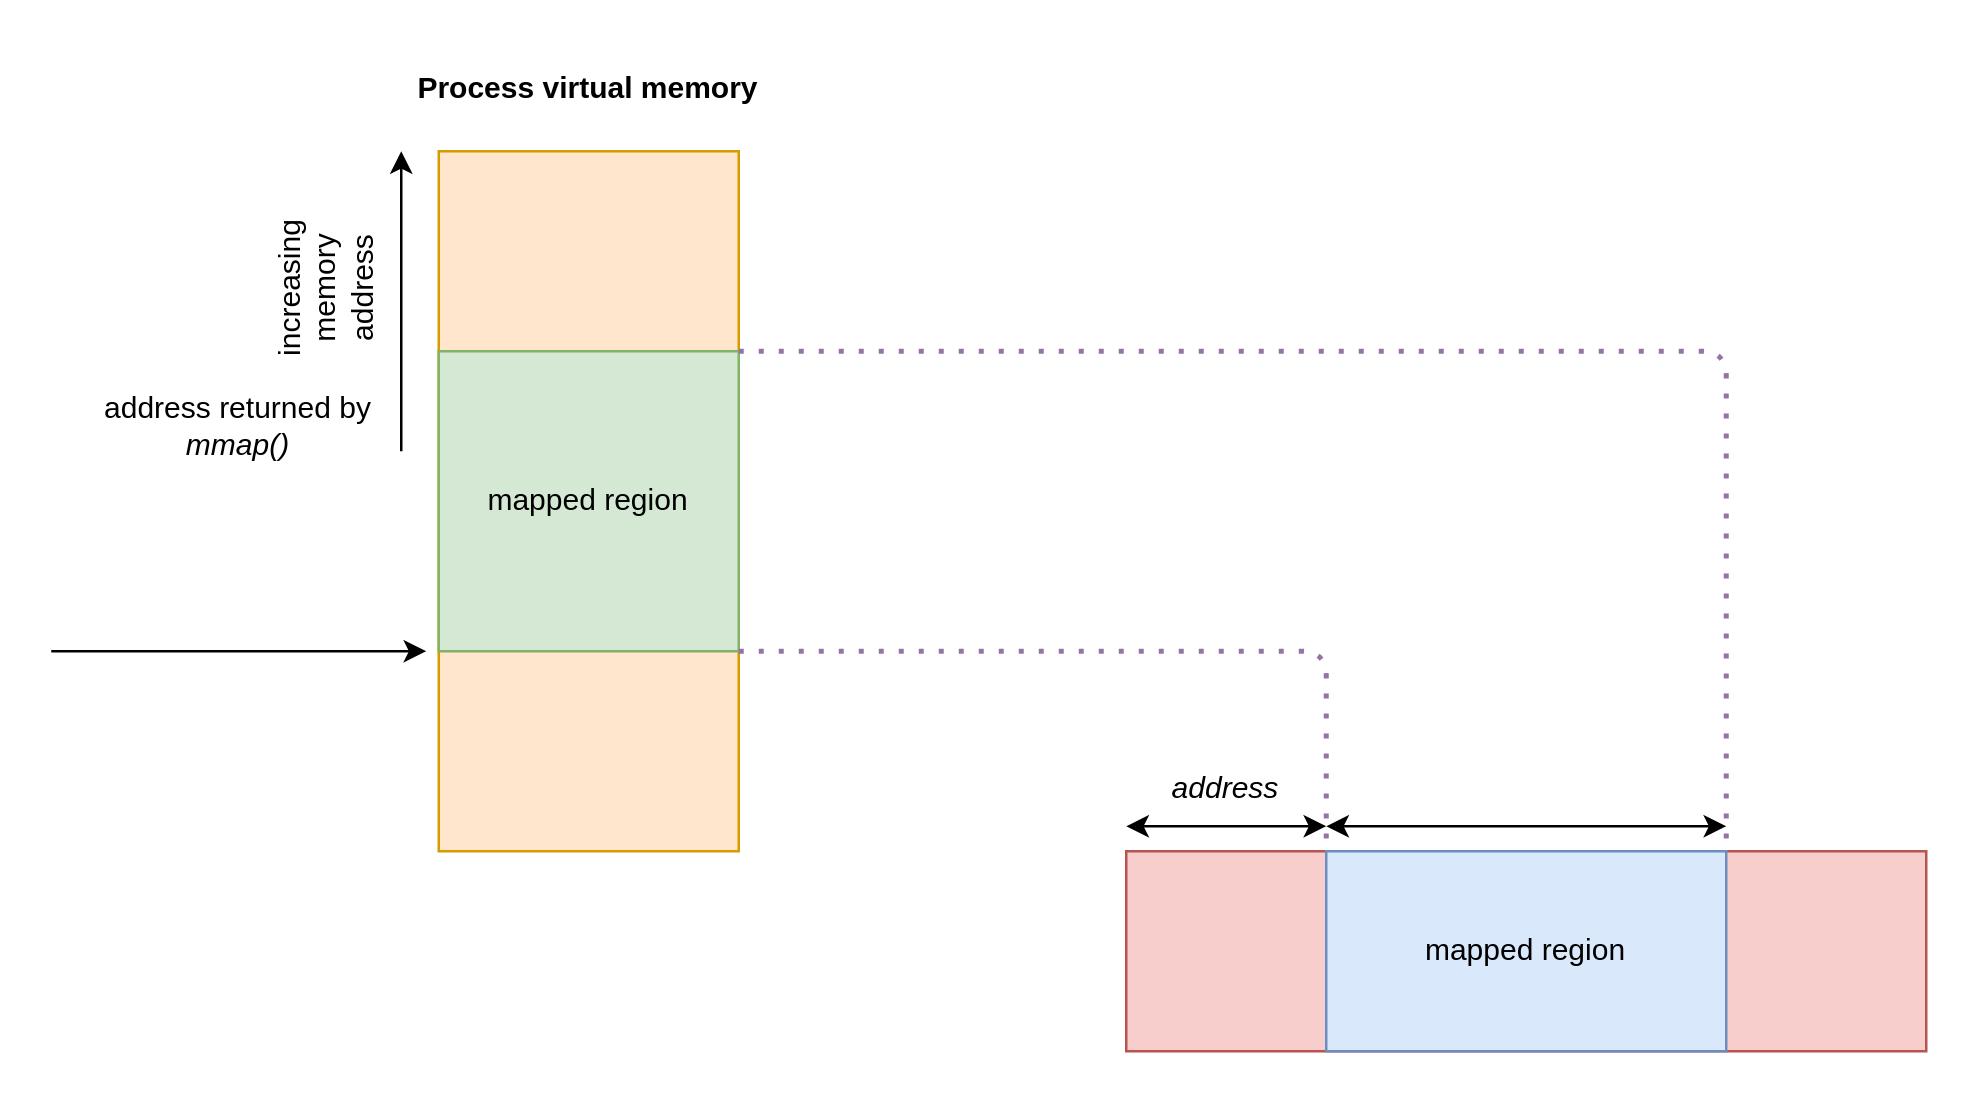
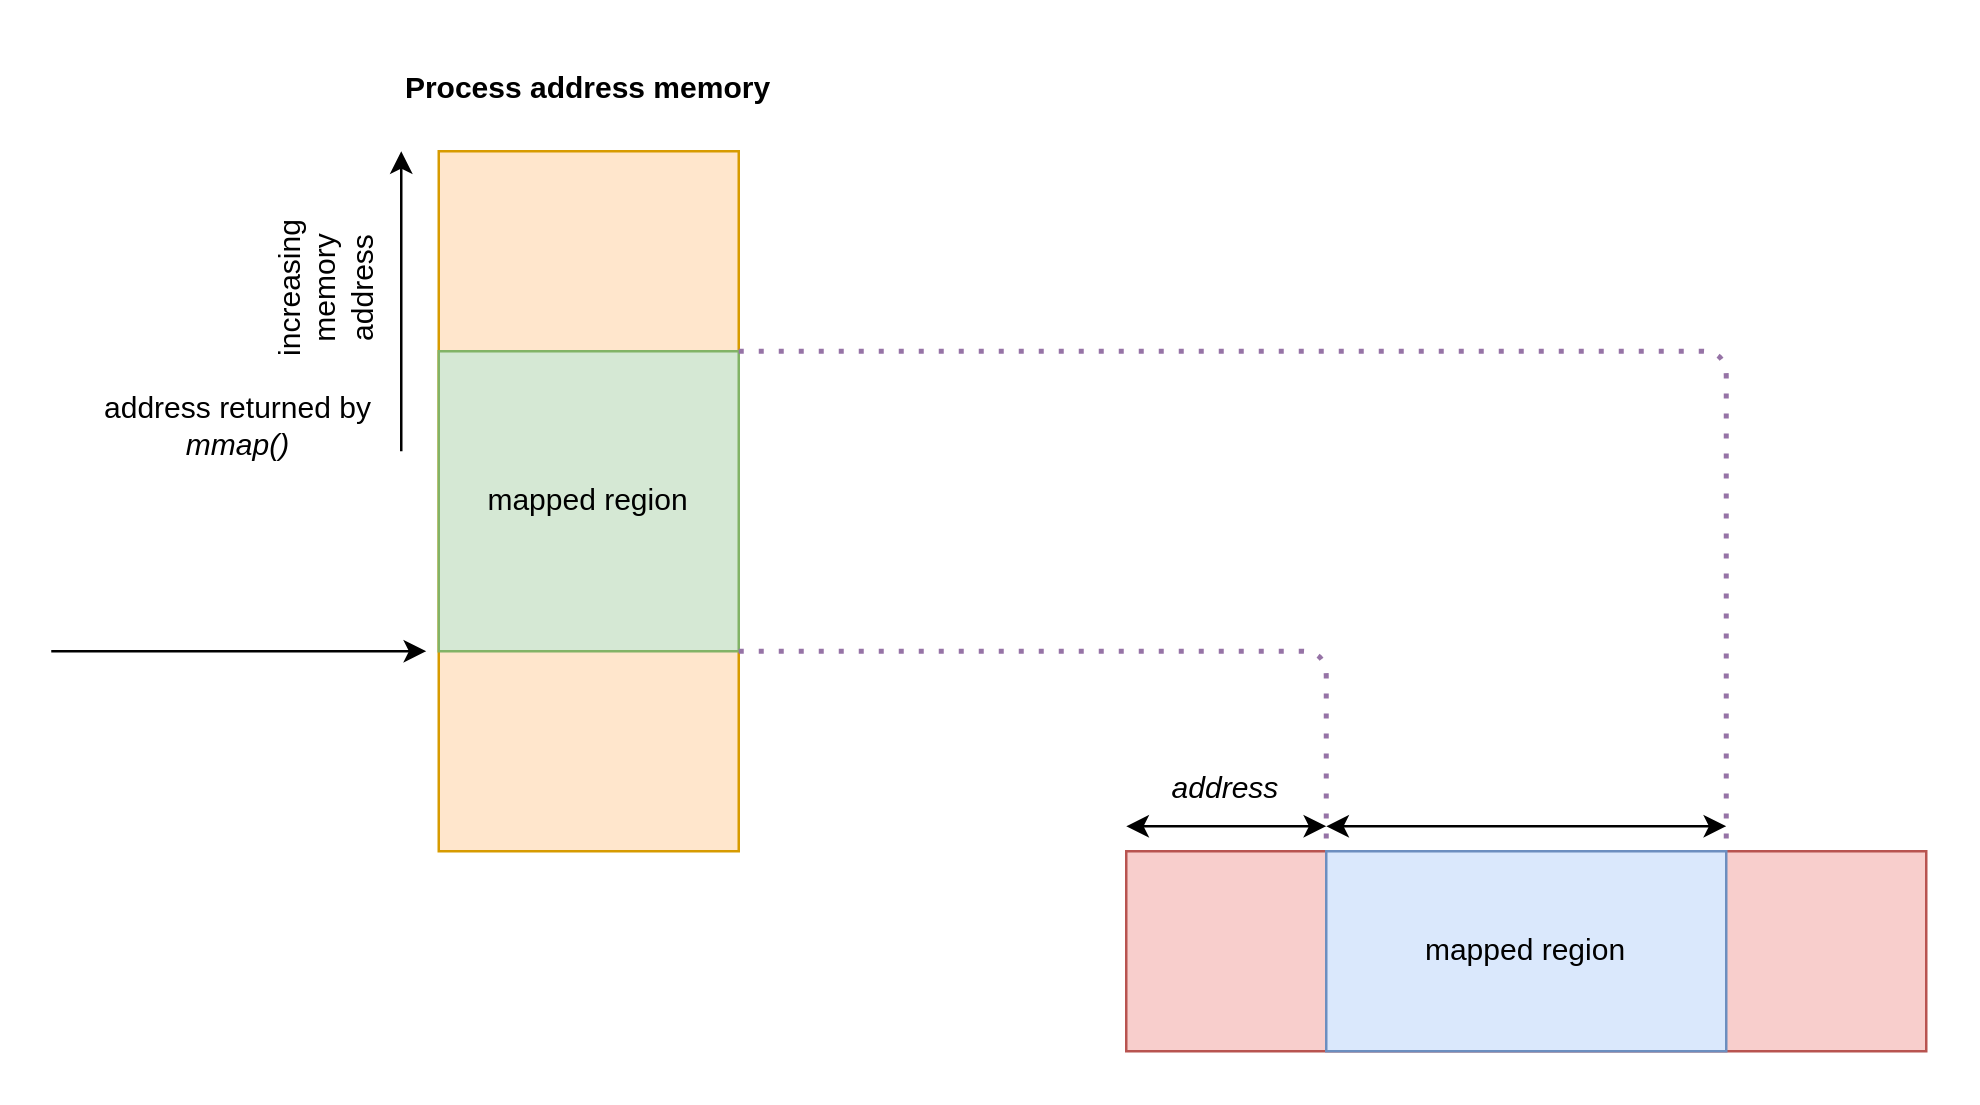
(589, 89) -> (589, 89)
